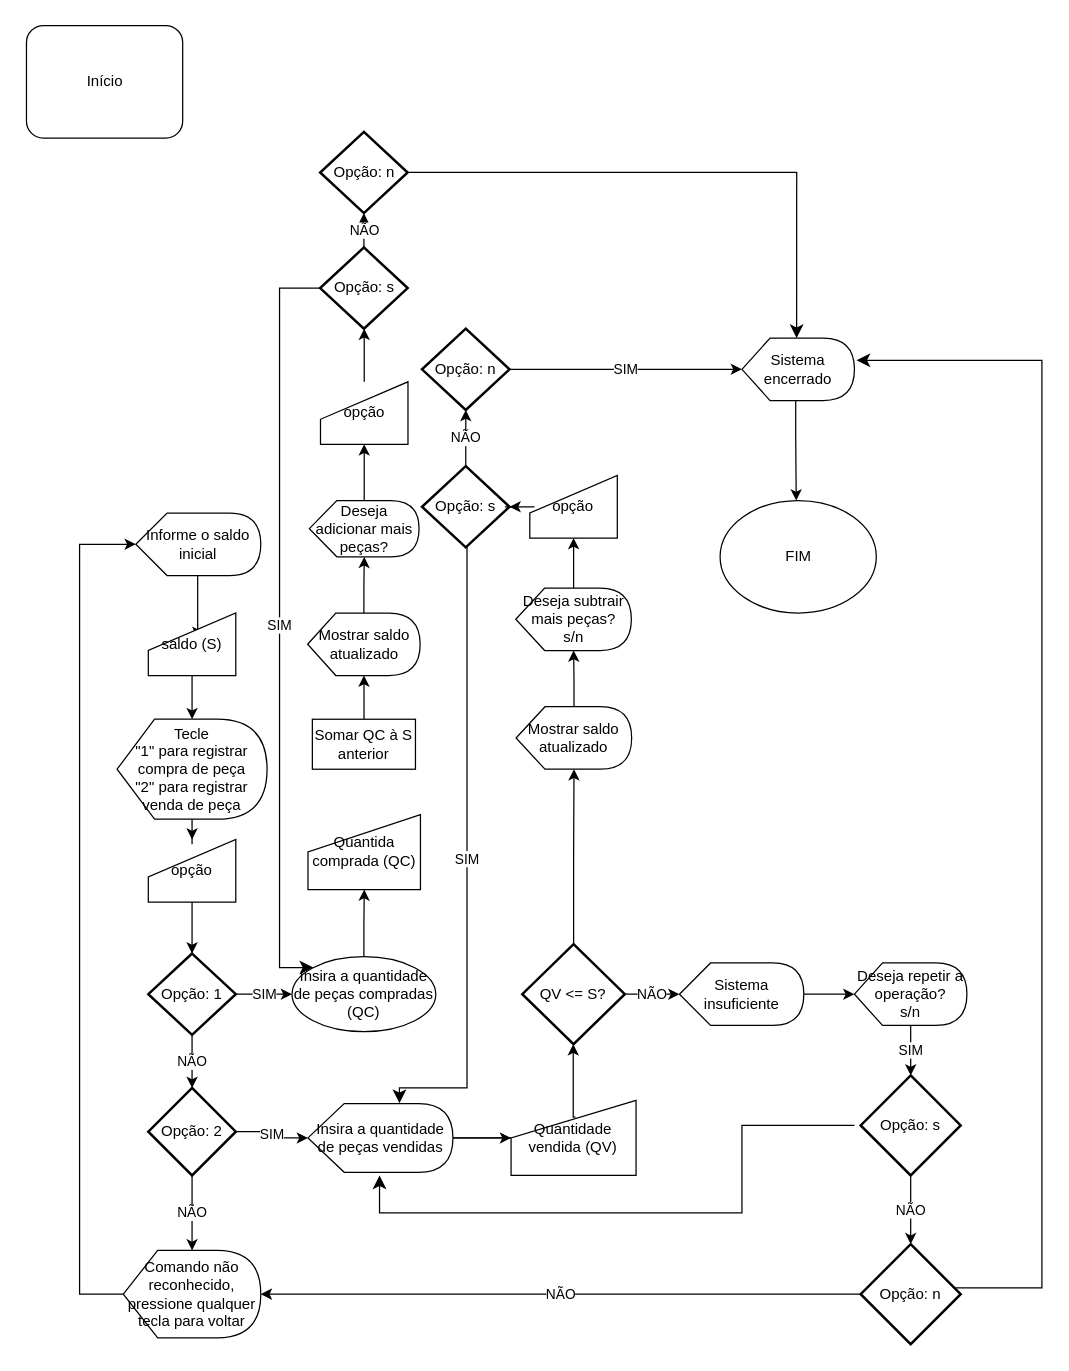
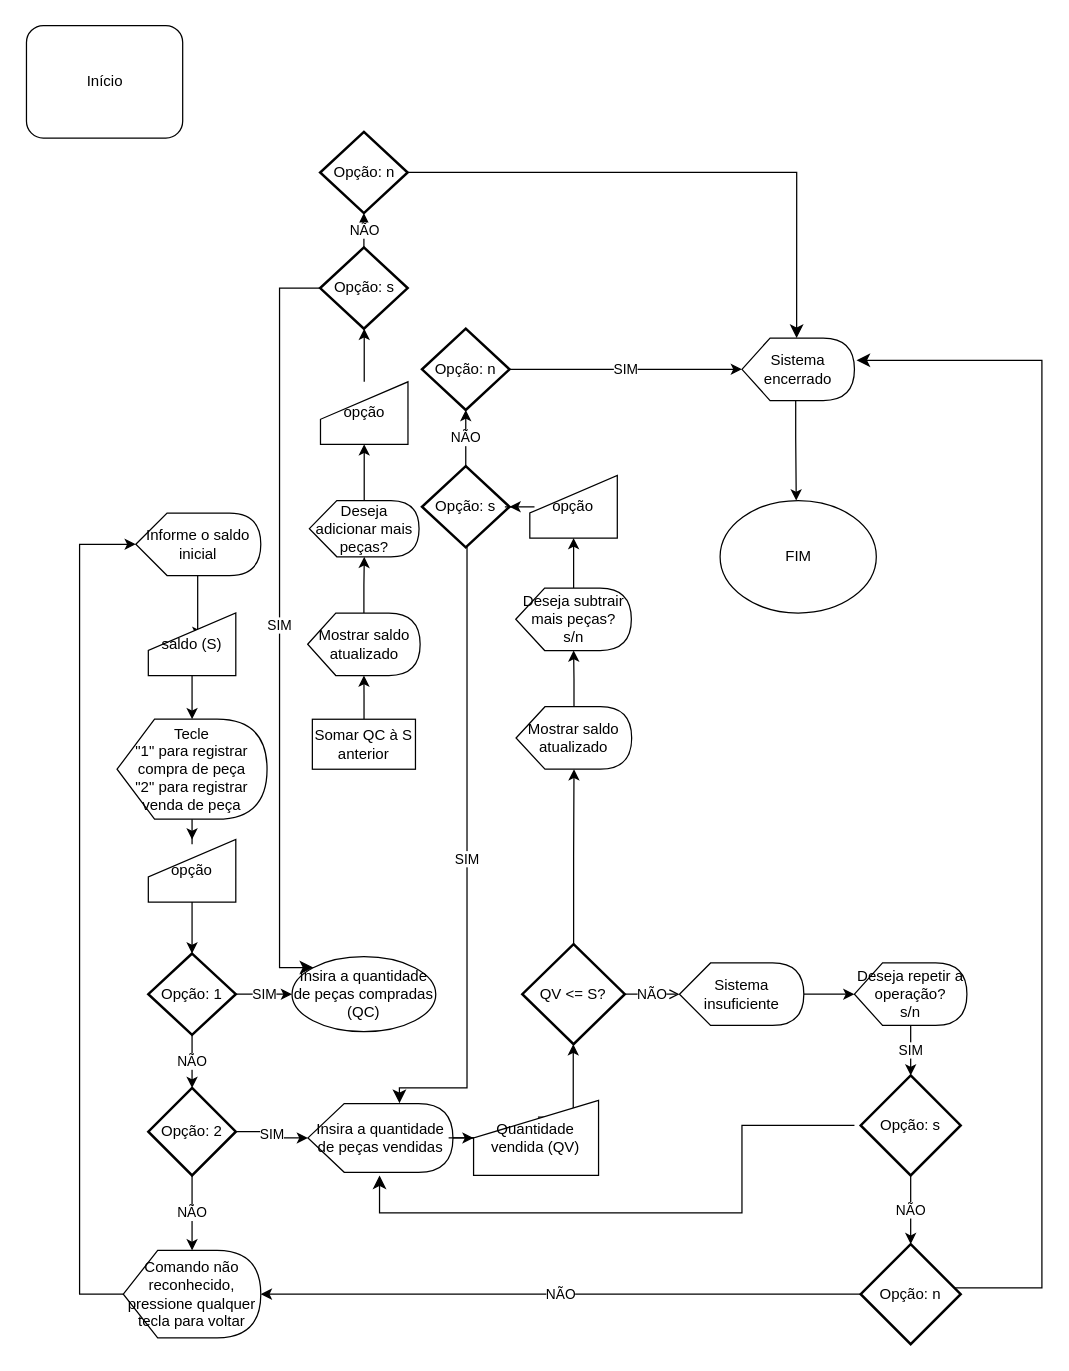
(364, 852) -> none
(364, 927) -> none
(669, 994) -> (671, 994)
(573, 1138) -> (536, 1138)
